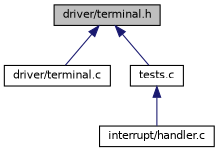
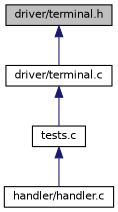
(136, 50) -> (59, 112)
(157, 136) -> (59, 197)
